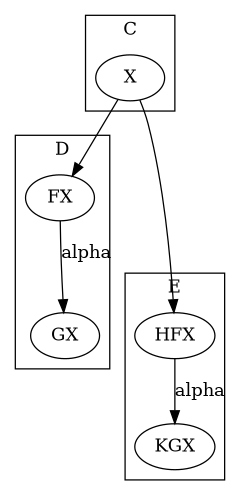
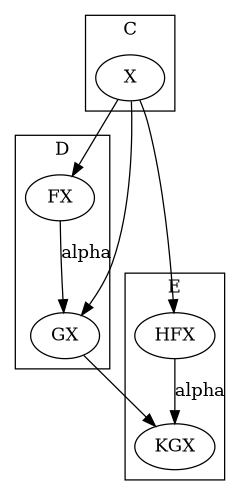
none -> (126, 207)
none -> (115, 386)
